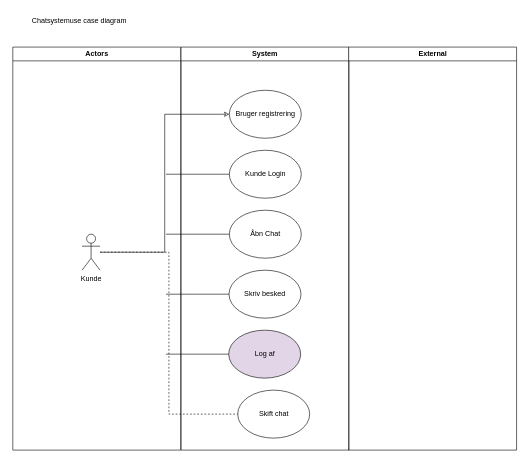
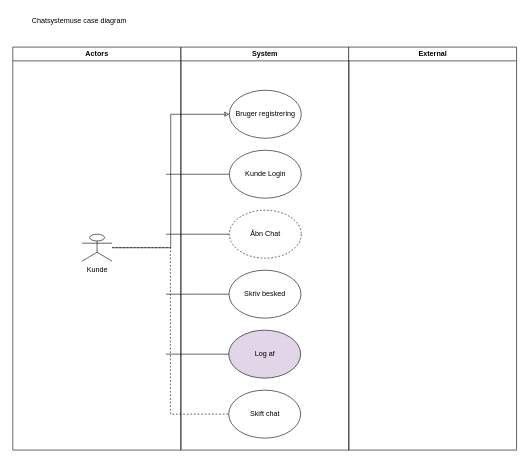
(265, 234) -> (265, 234)
(91, 252) -> (97, 248)
(274, 414) -> (265, 414)
